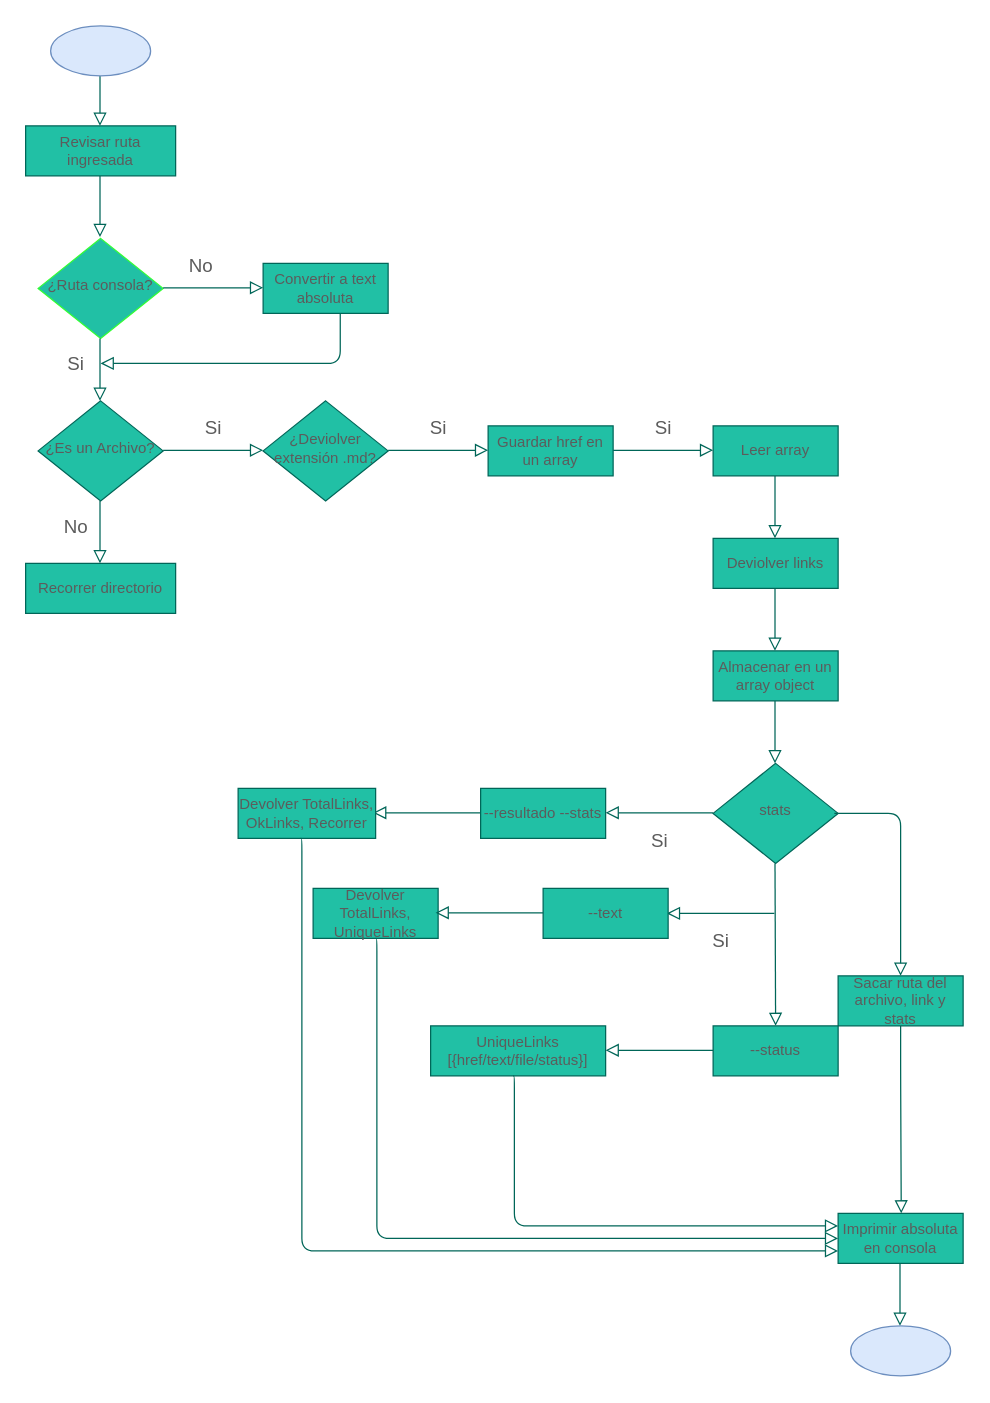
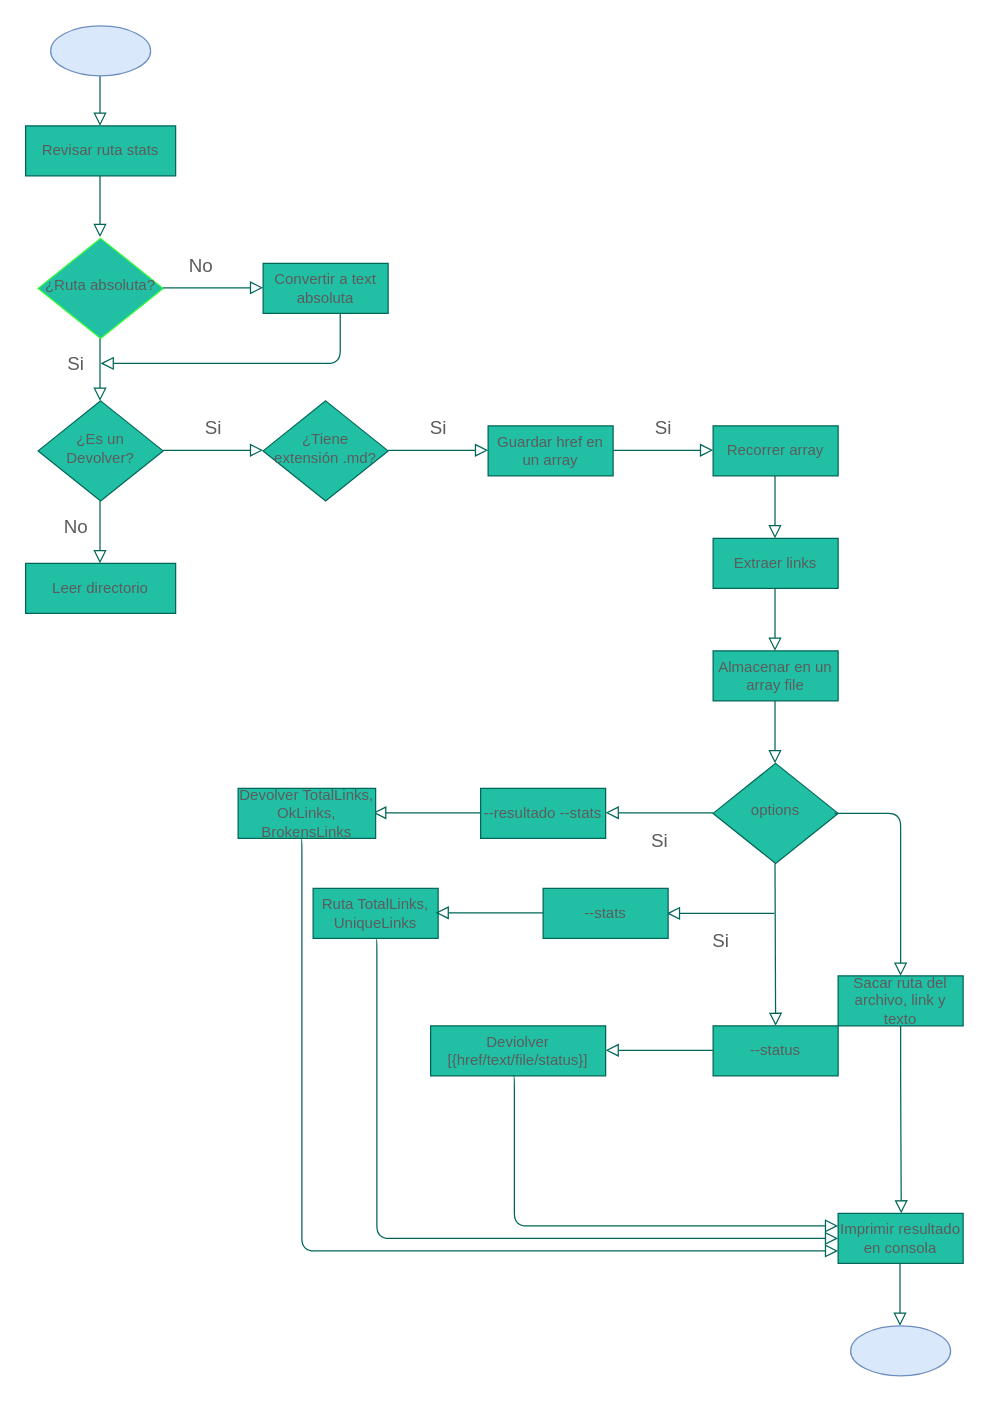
(101, 151) -> (101, 151)
(101, 286) -> (101, 286)
(101, 448) -> (101, 448)
(326, 448) -> (326, 448)
(776, 451) -> (776, 451)
(776, 563) -> (776, 563)
(101, 588) -> (101, 588)
(776, 676) -> (776, 676)
(776, 811) -> (776, 811)
(307, 813) -> (307, 813)
(376, 913) -> (376, 913)
(606, 913) -> (606, 913)
(901, 1001) -> (901, 1001)
(518, 1051) -> (518, 1051)
(901, 1238) -> (901, 1238)
